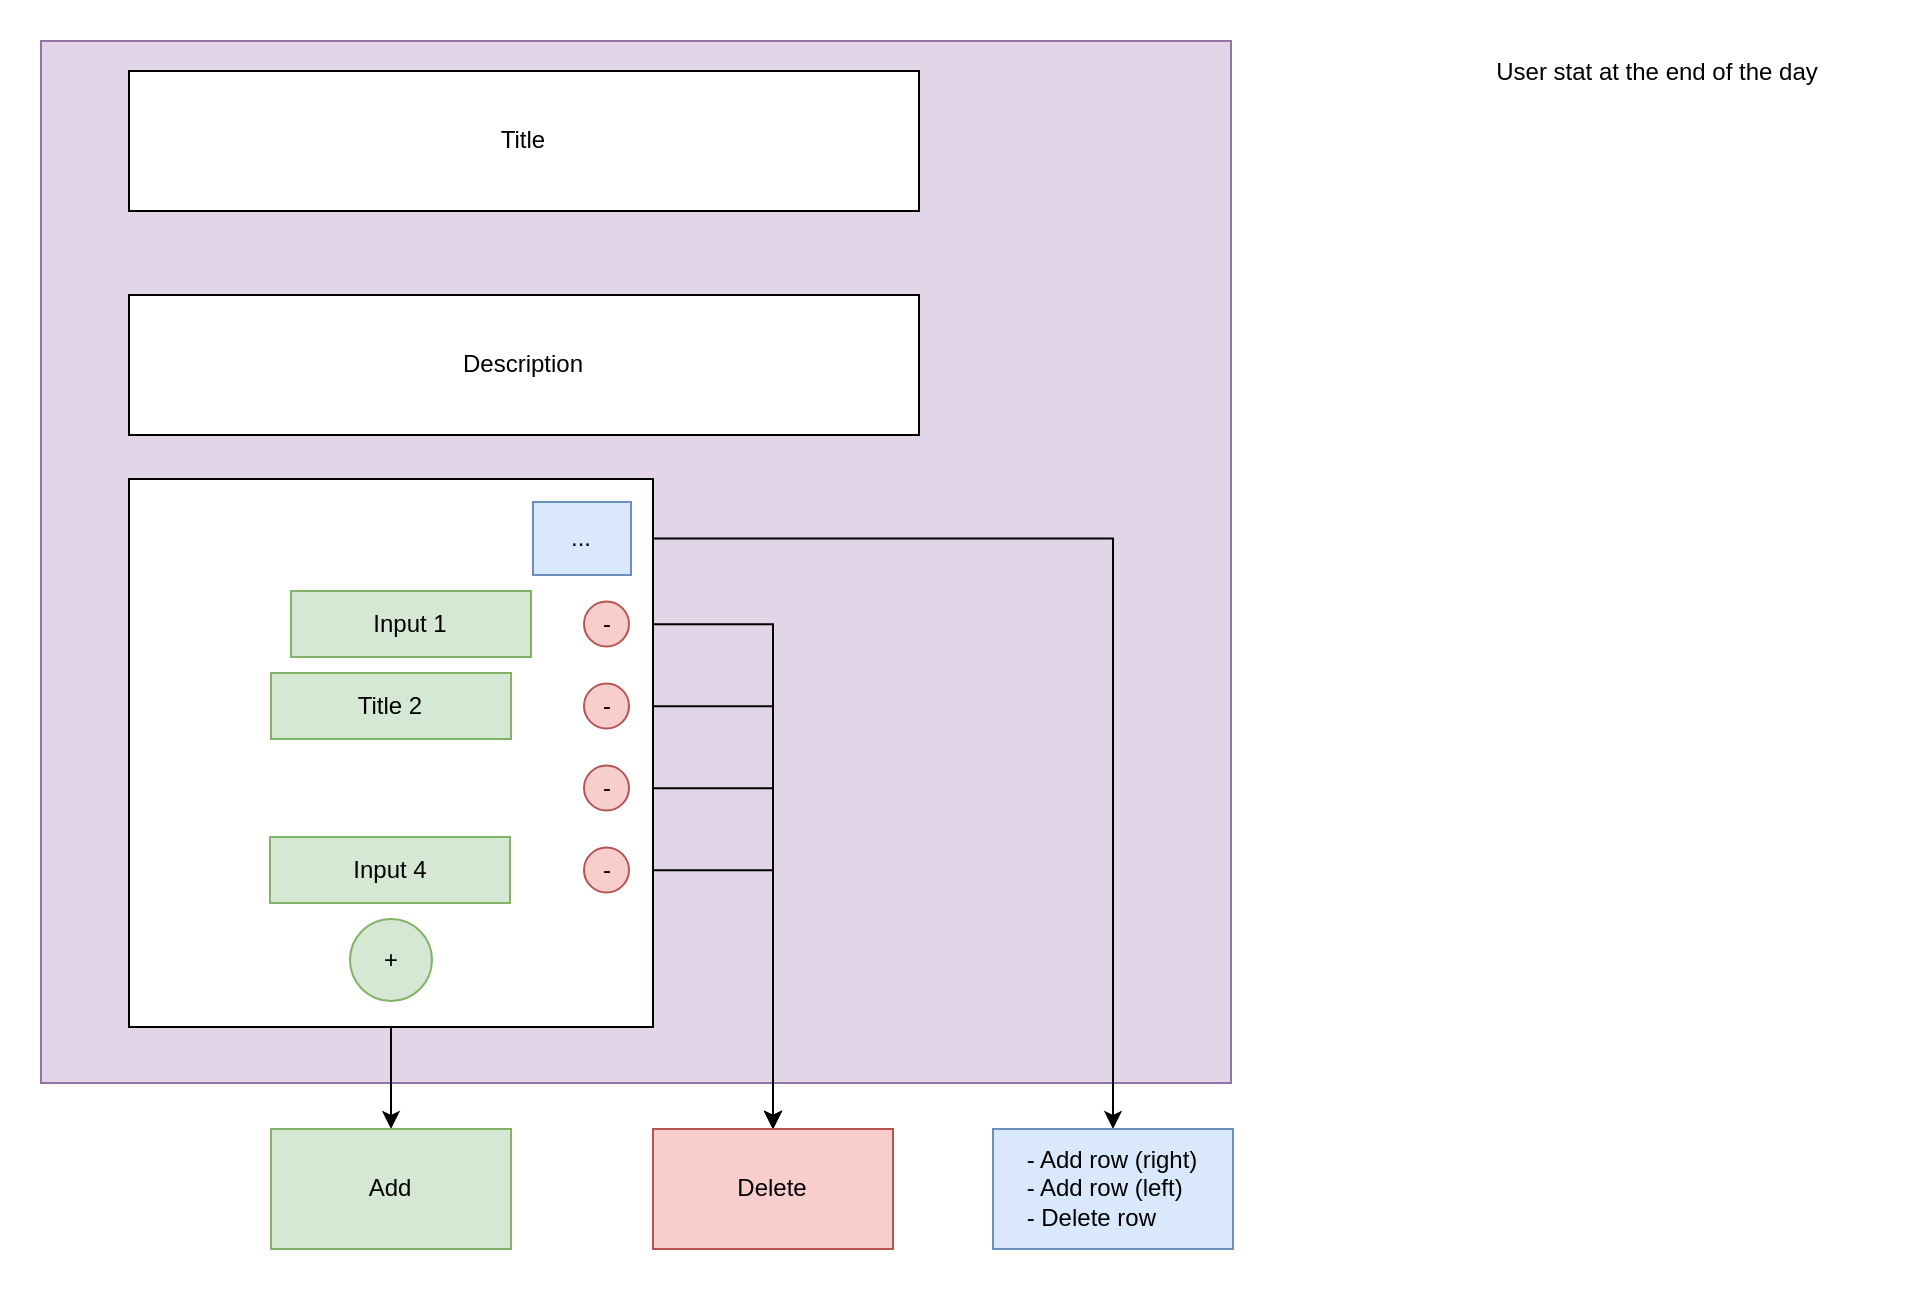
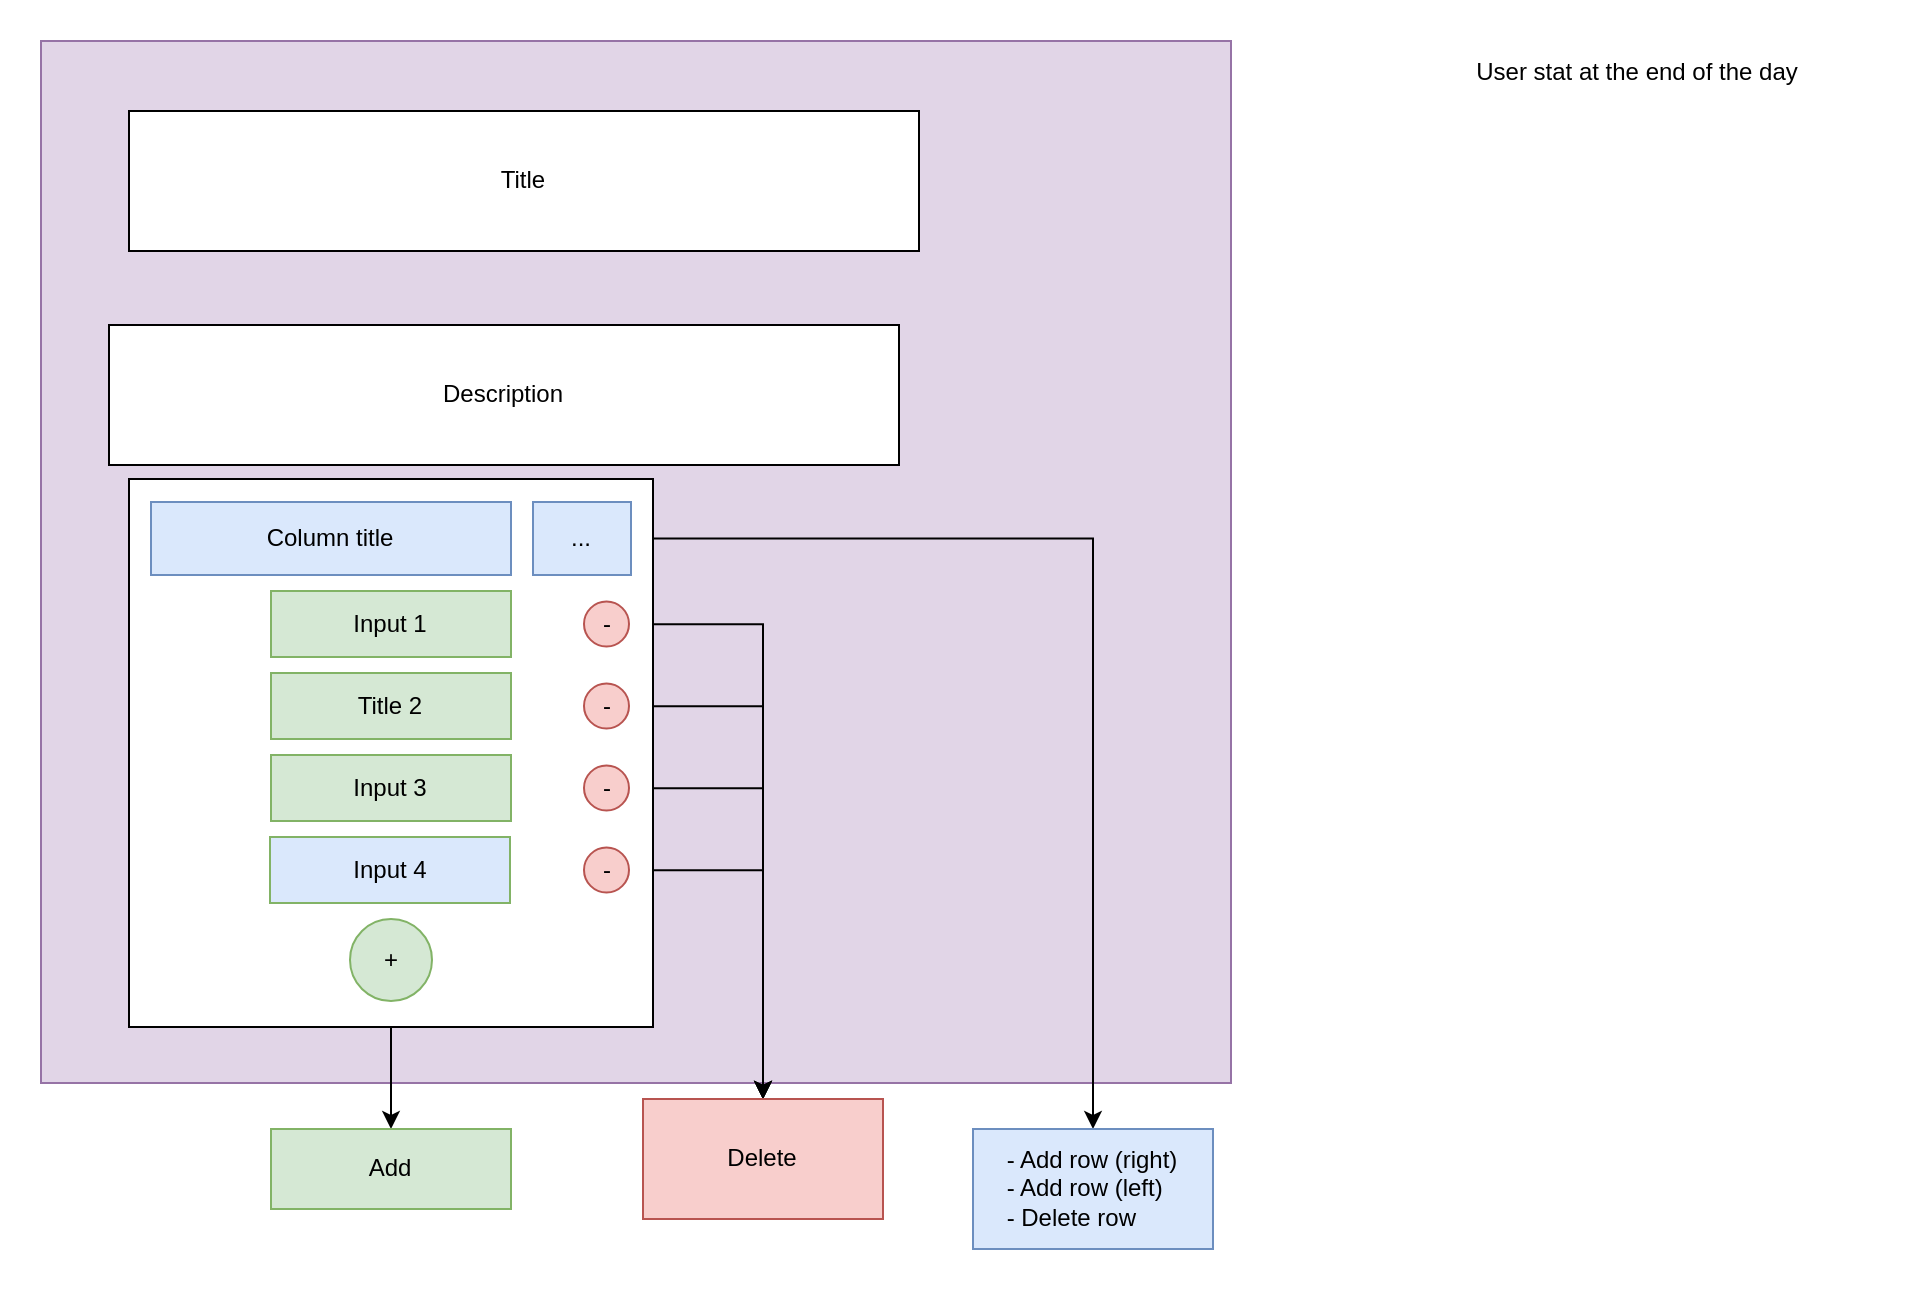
(1658, 73) -> (1638, 73)
(524, 141) -> (524, 181)
(524, 365) -> (504, 395)
none -> (331, 539)
(411, 624) -> (391, 624)
none -> (391, 788)
(390, 870) -> (390, 870)
(391, 1189) -> (391, 1169)
(773, 1189) -> (763, 1159)
(1113, 1189) -> (1093, 1189)
